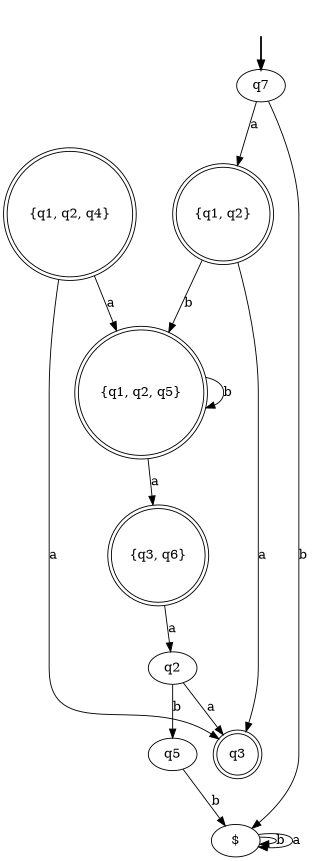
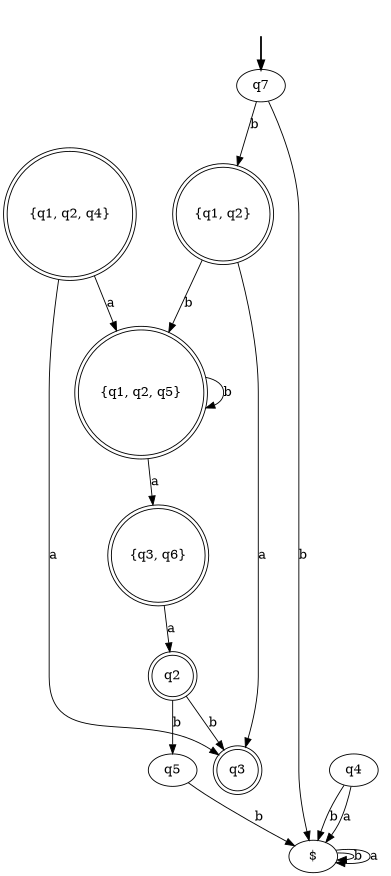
(254, 125) -> (255, 125)
(173, 668) -> (173, 676)
(211, 707) -> (213, 723)
none -> (354, 770)
